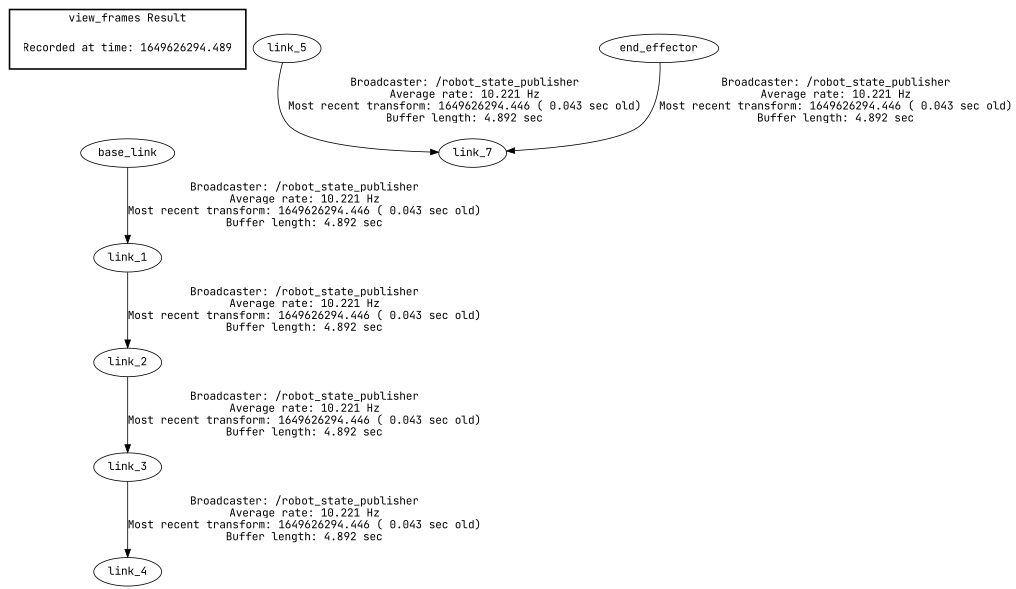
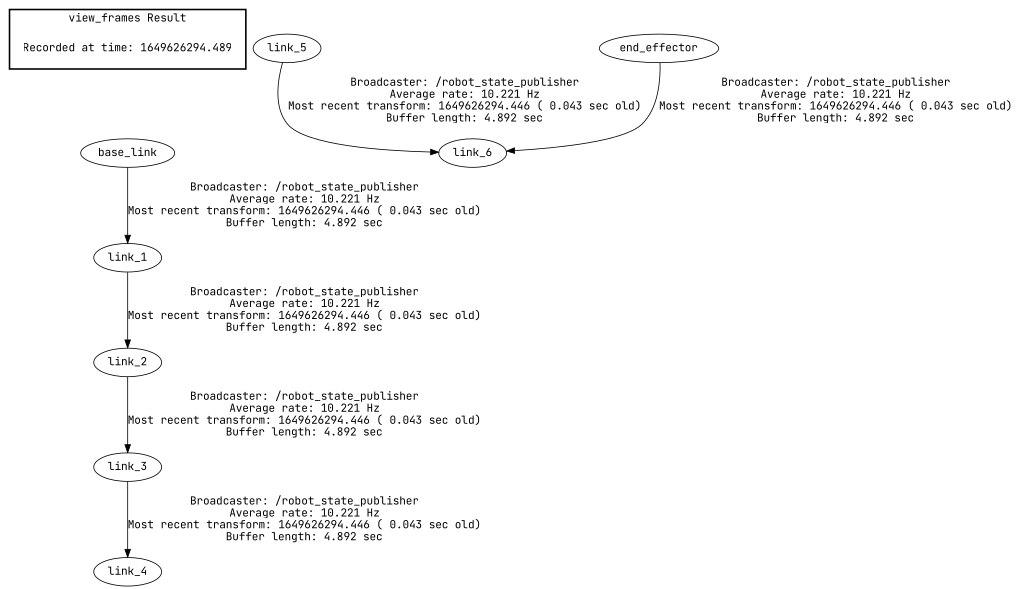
(473, 153) -> (473, 153)
